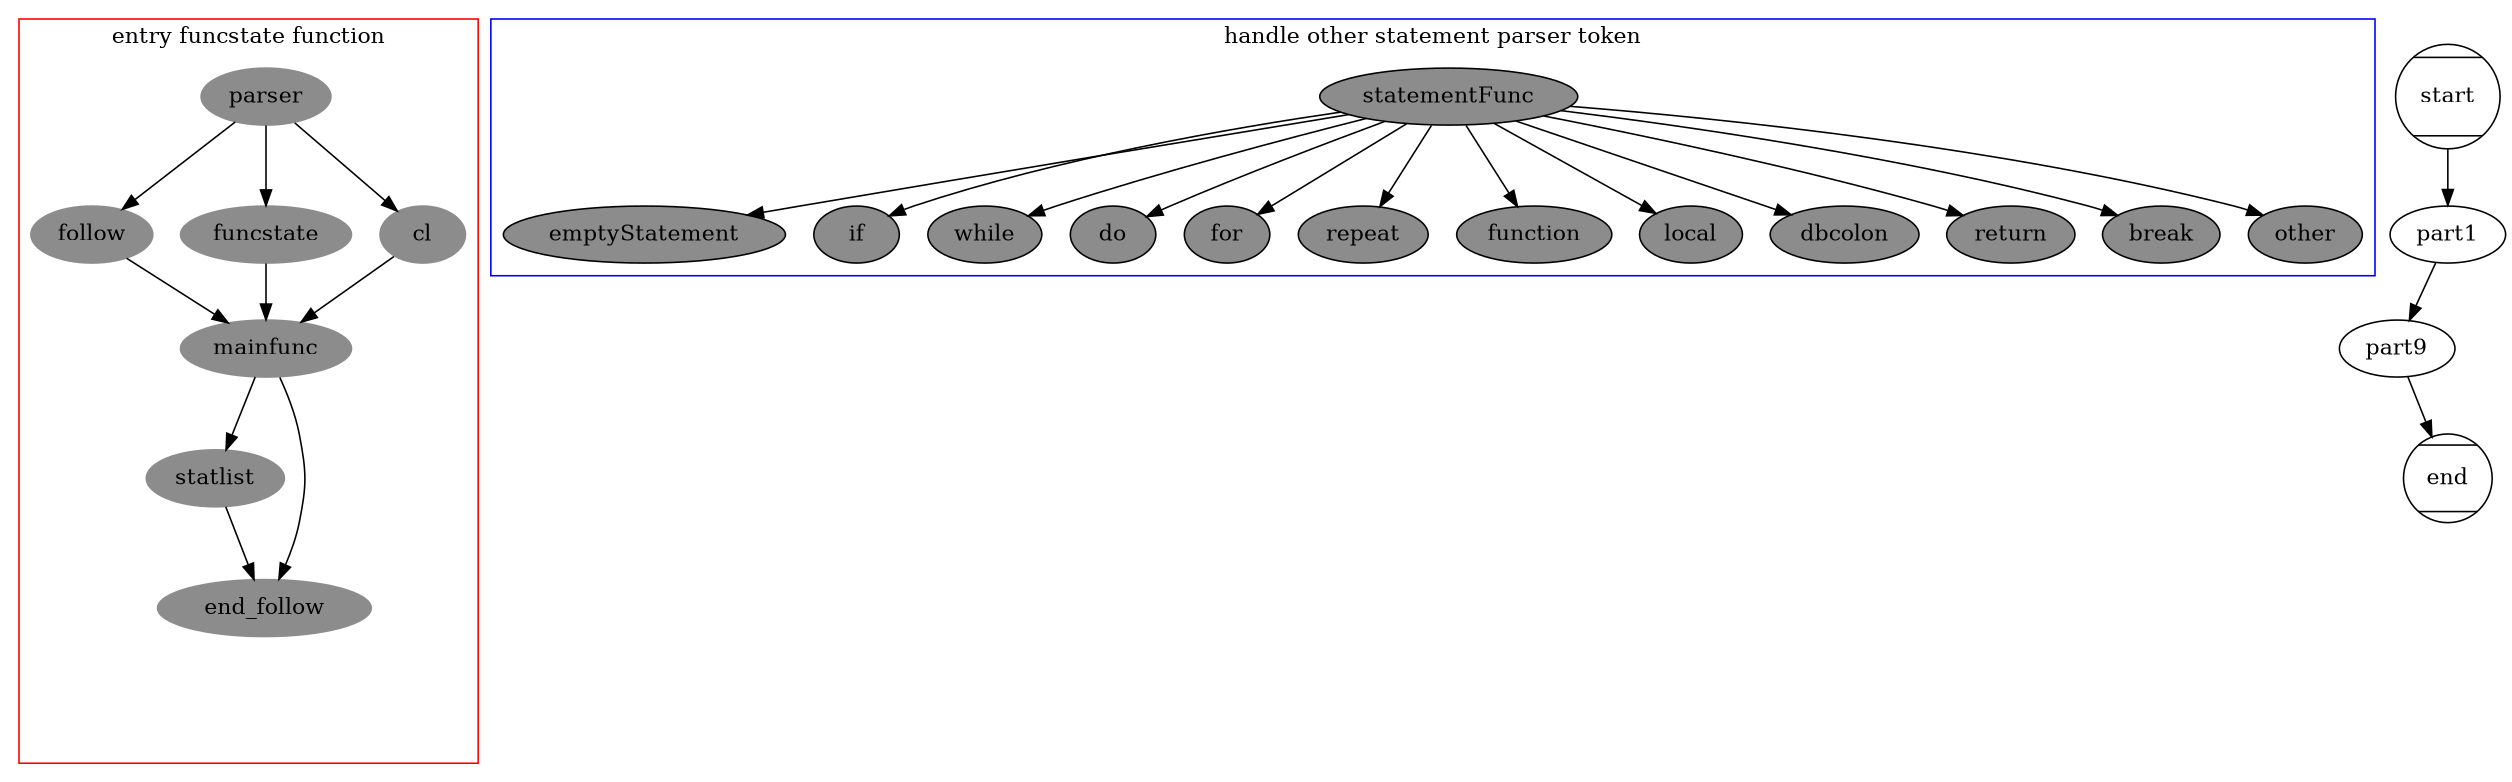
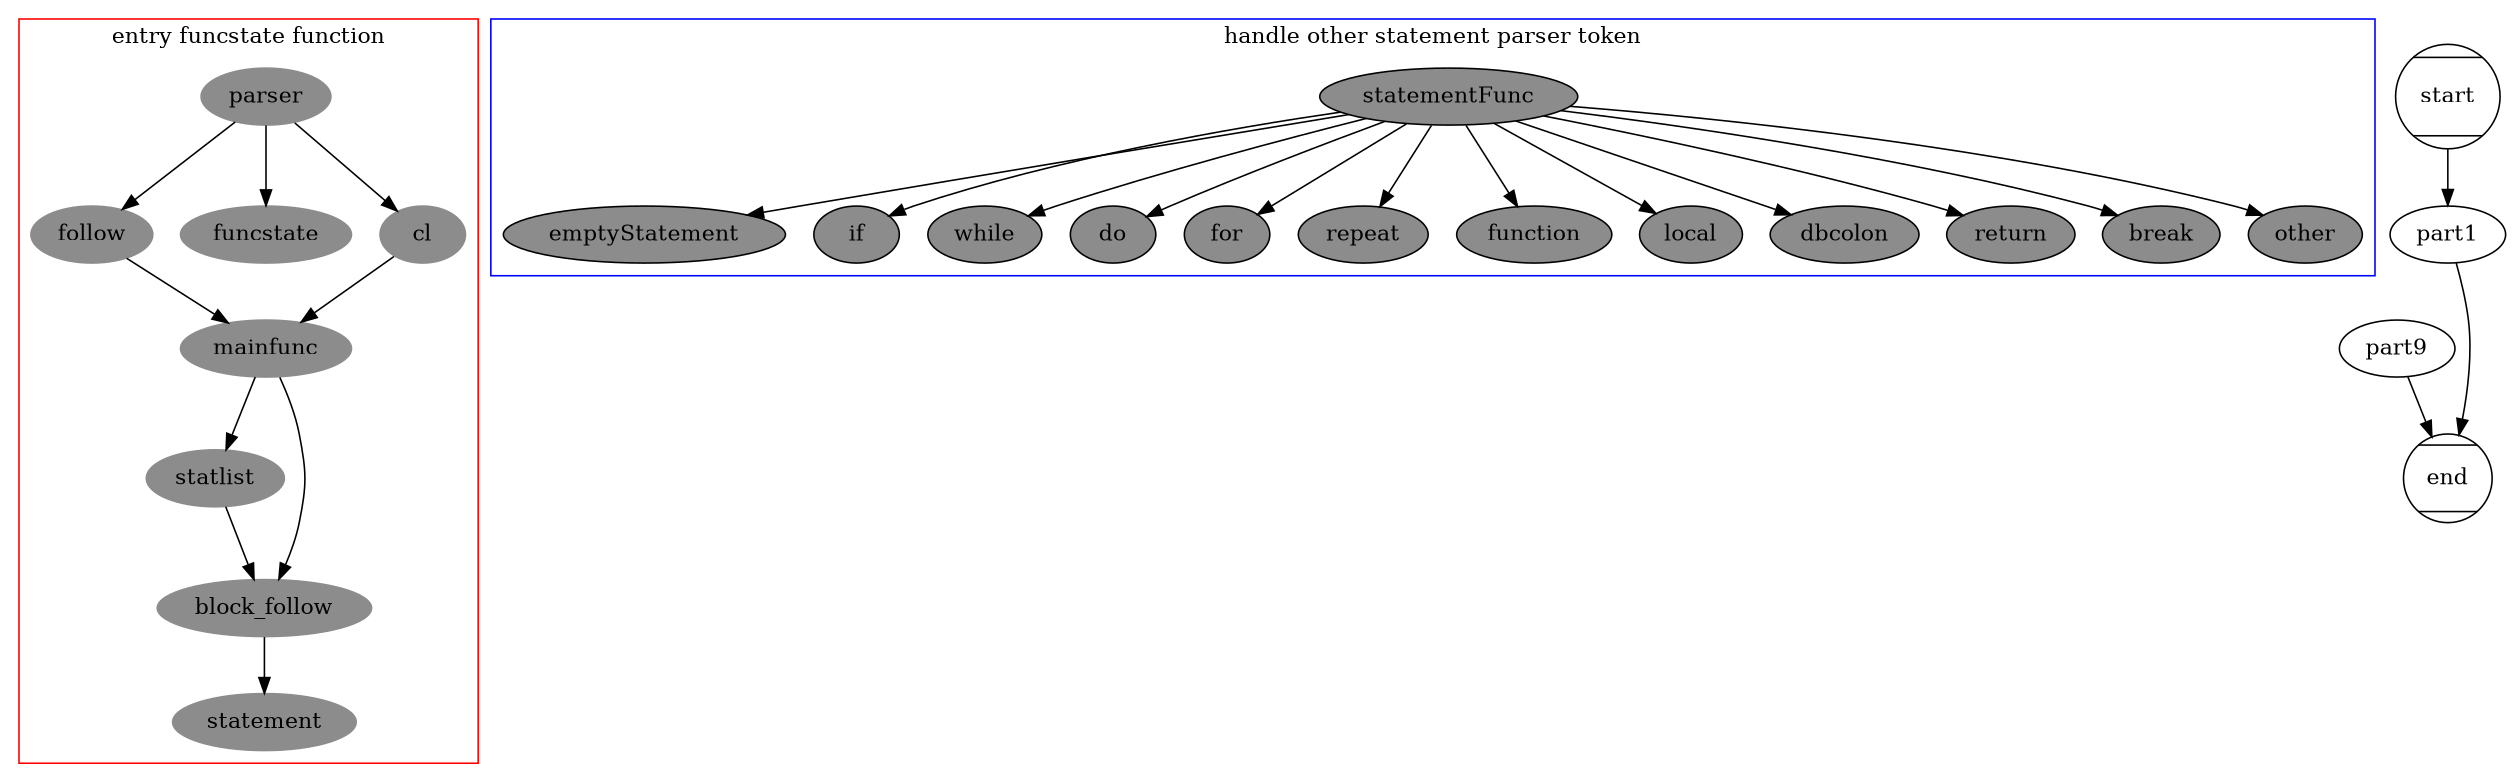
(266, 284) -> none
(2426, 284) -> (2470, 341)
(264, 608) -> (264, 608)
none -> (264, 722)
